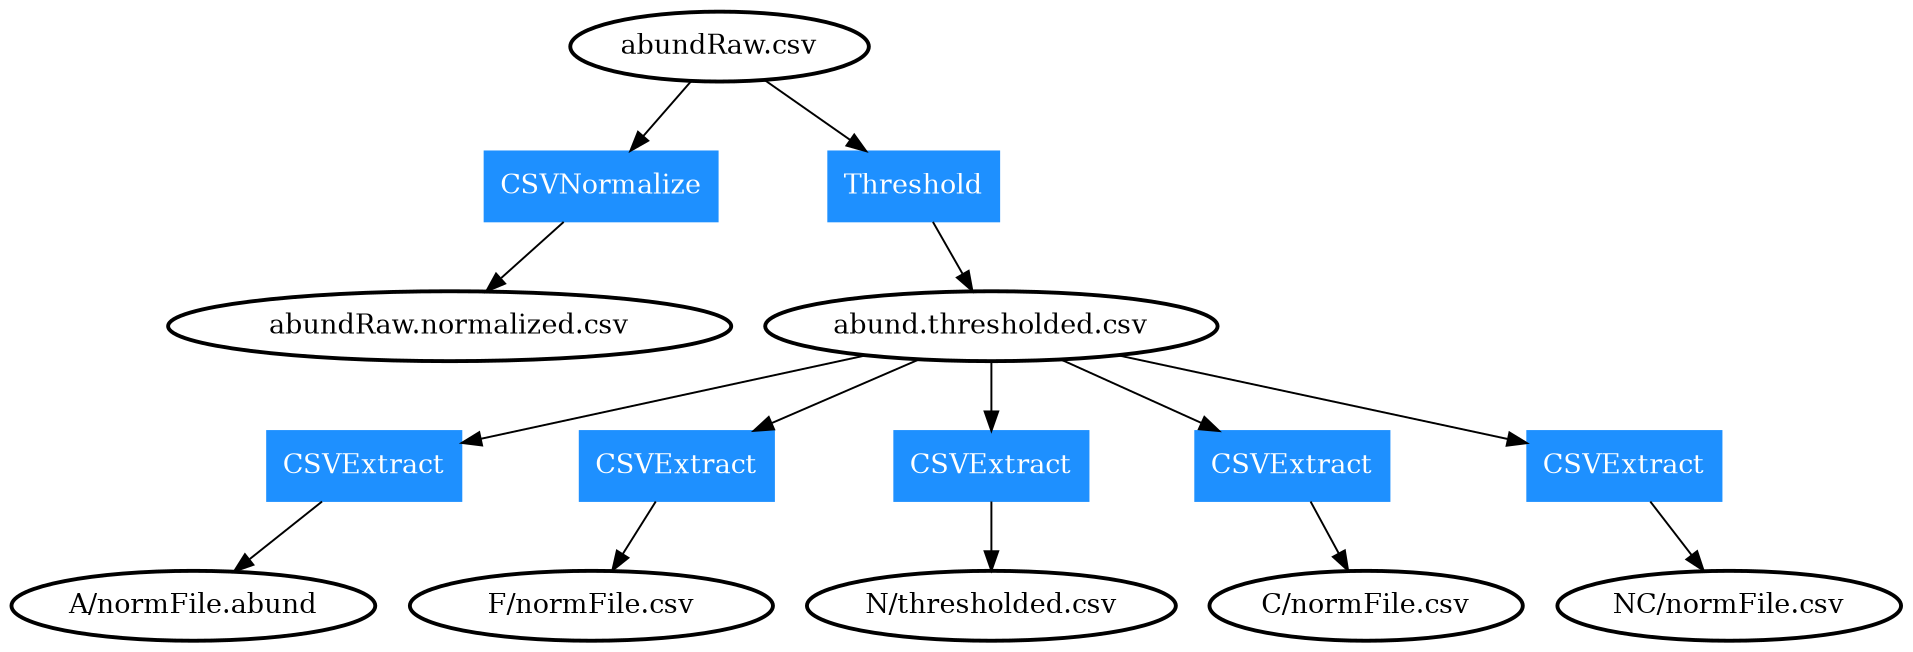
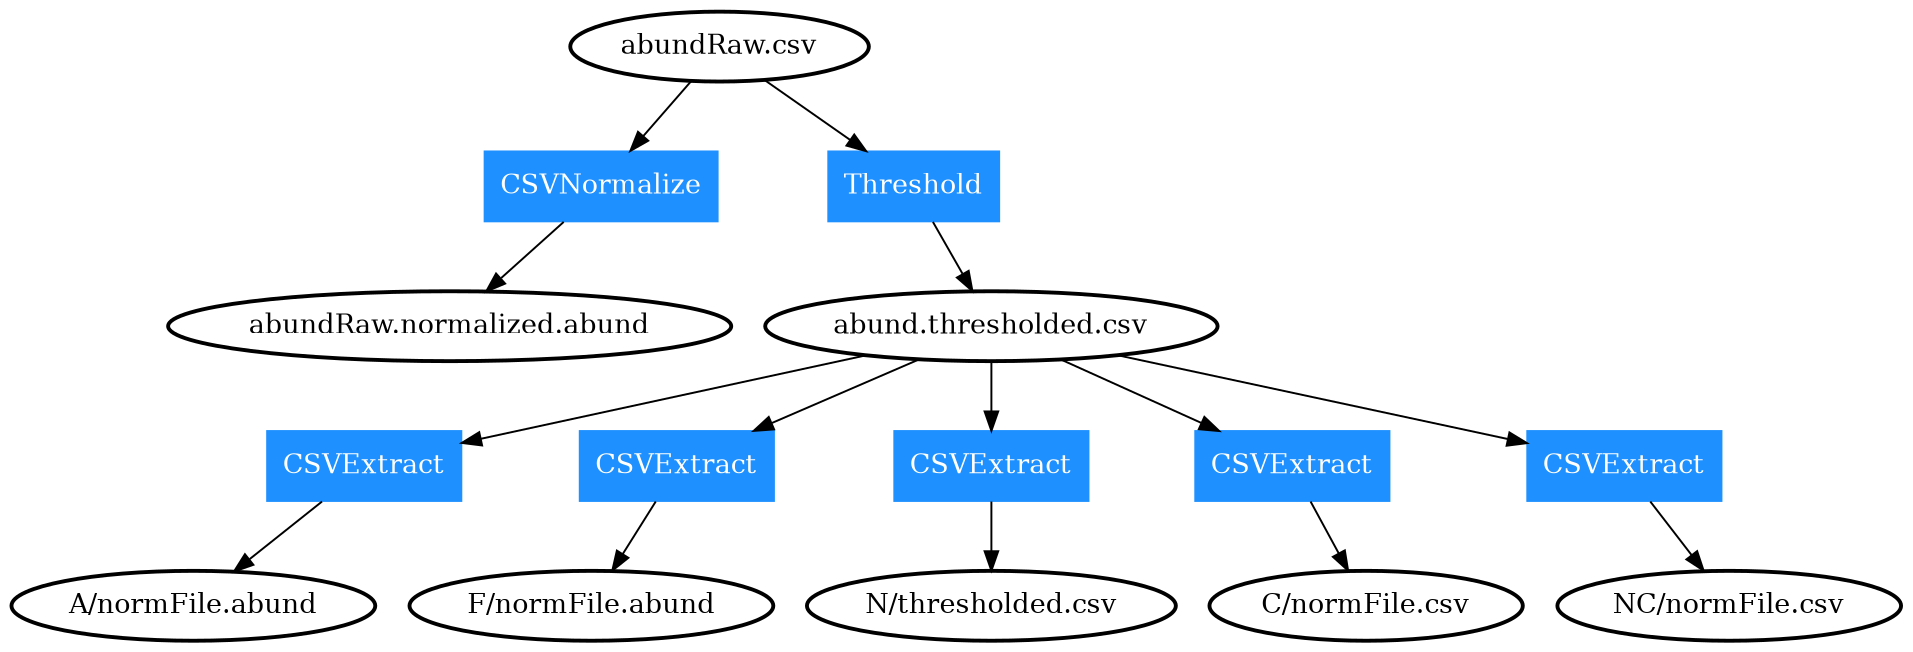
(450, 326) -> (450, 326)
(591, 606) -> (591, 606)
